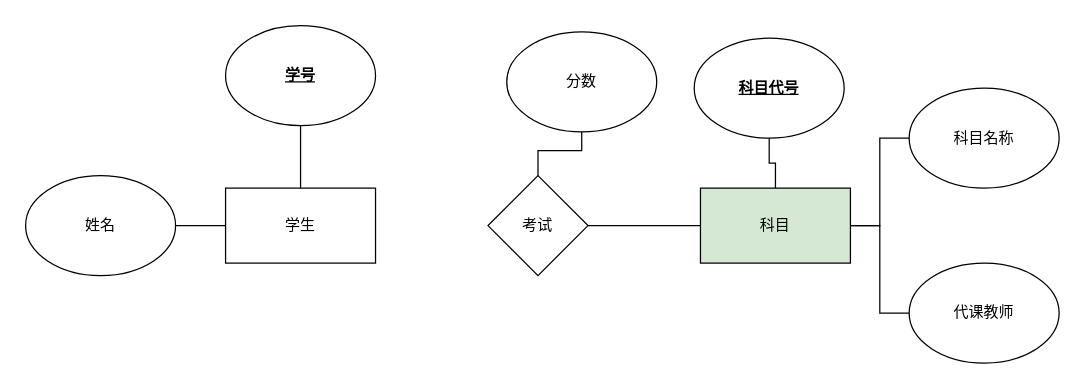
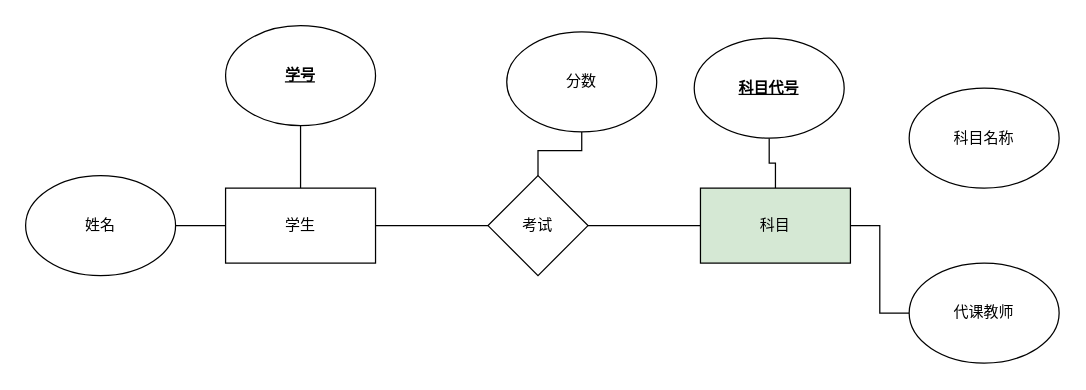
(880, 166) -> none
none -> (432, 226)
